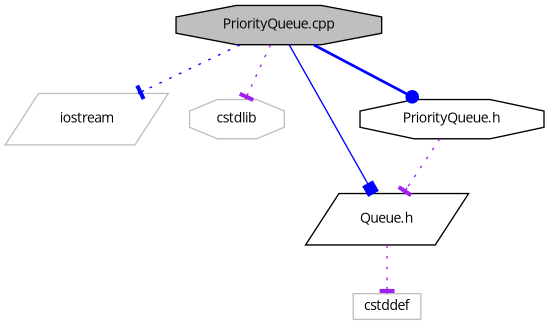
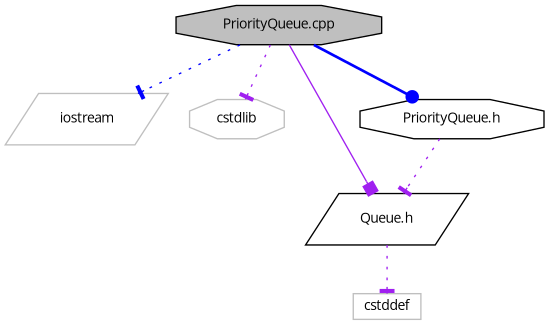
(328, 113) -> (328, 113)
